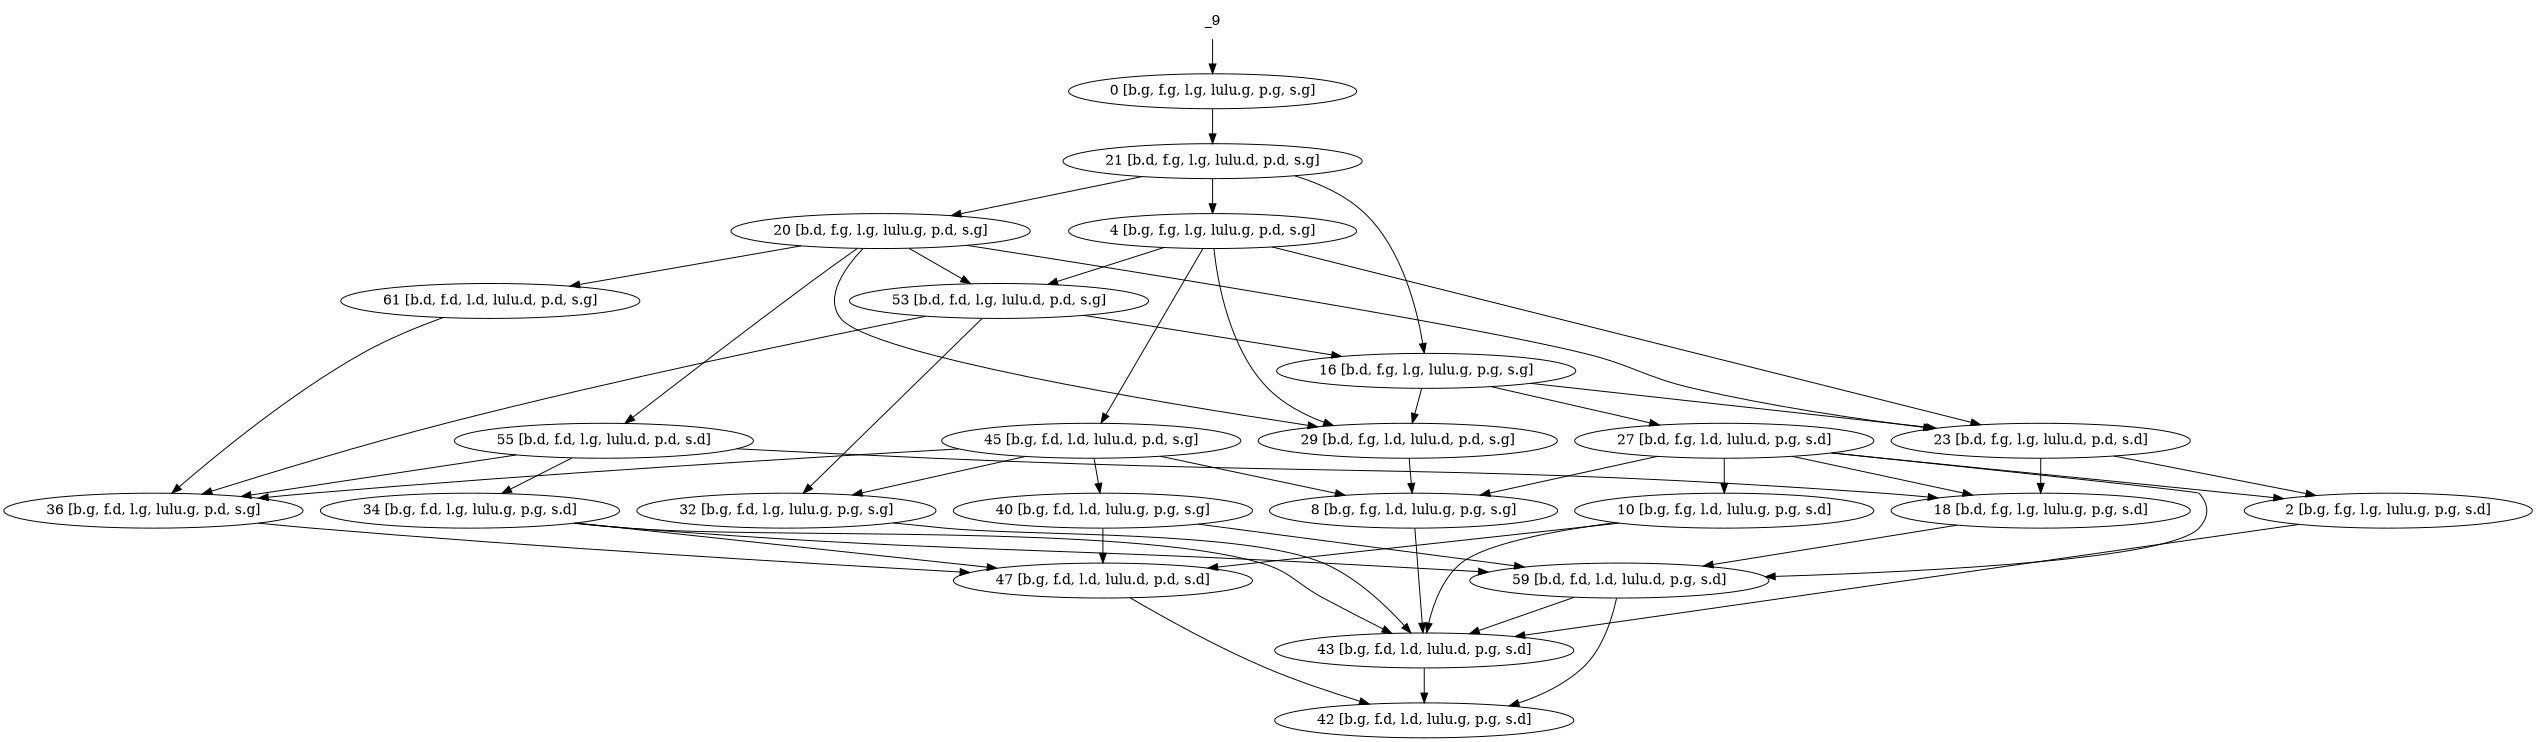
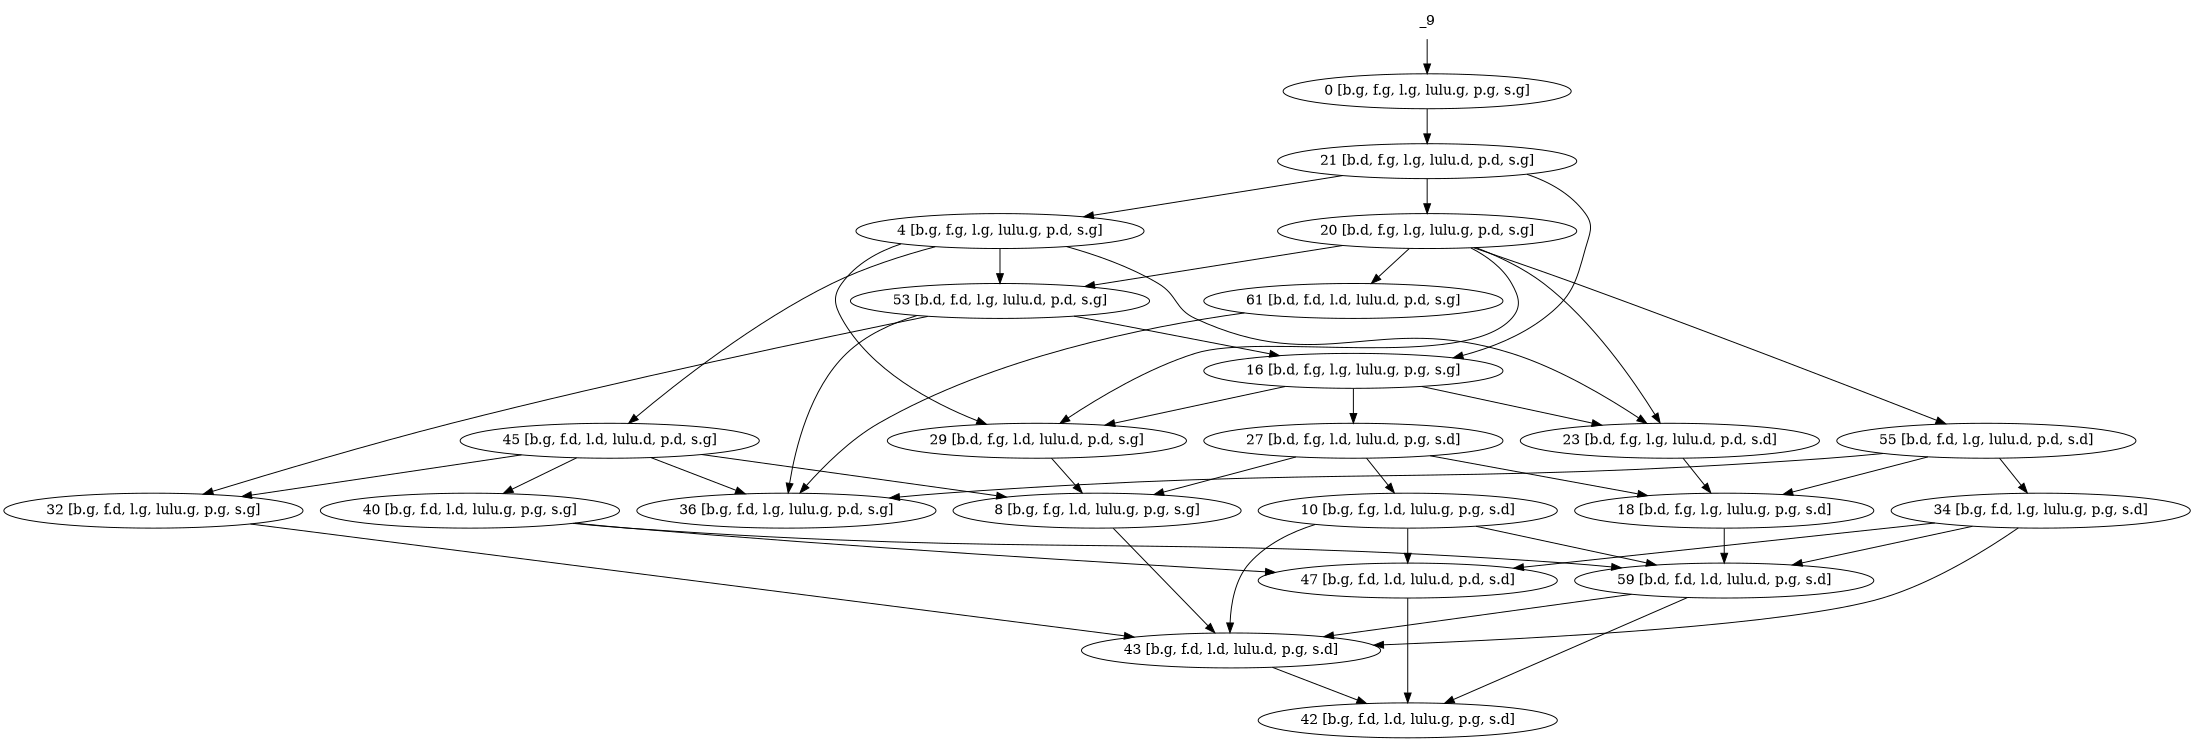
(2388, 511) -> none
(2190, 533) -> (1561, 545)
(609, 550) -> none
